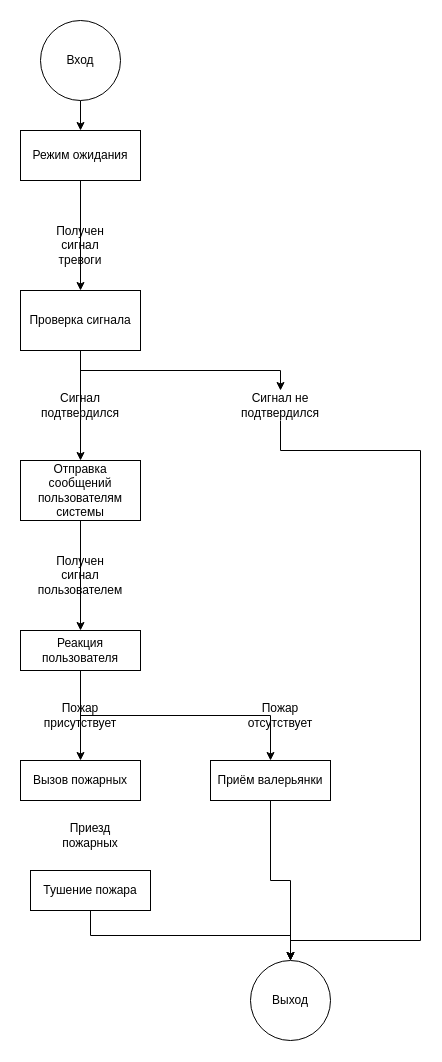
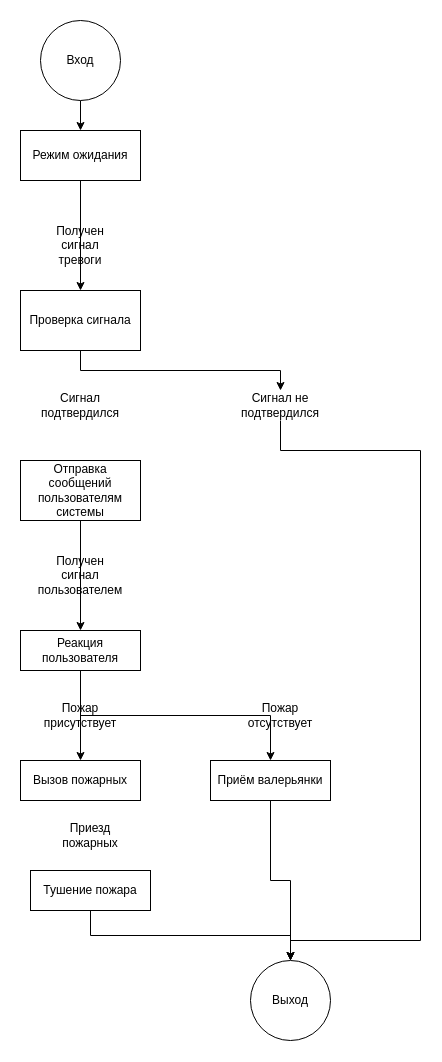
(81, 411) -> none
